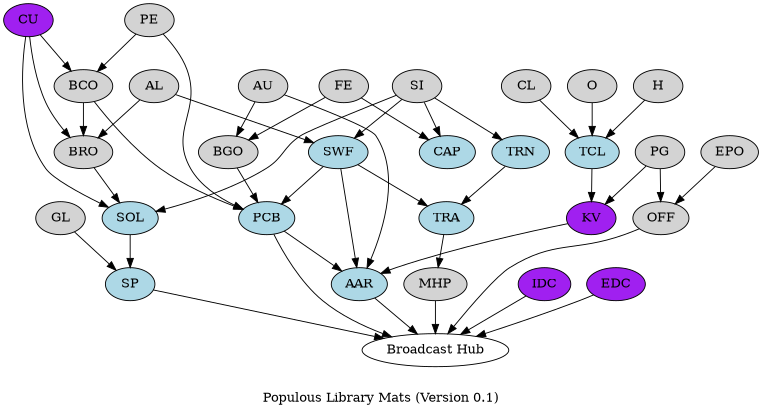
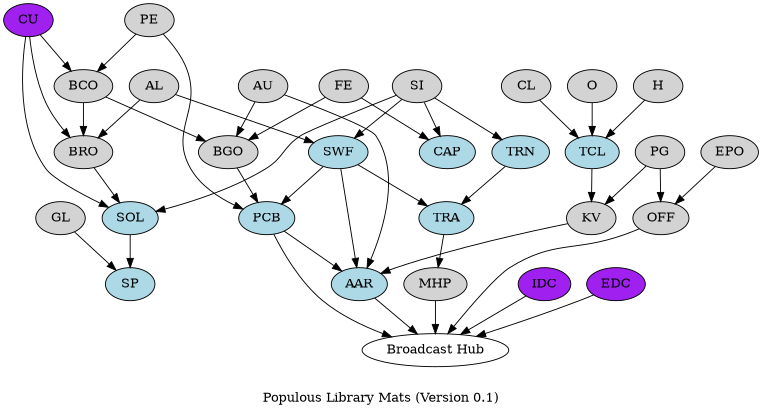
(156, 165) -> (151, 117)
(591, 218) -> (591, 218)
(264, 313) -> none
